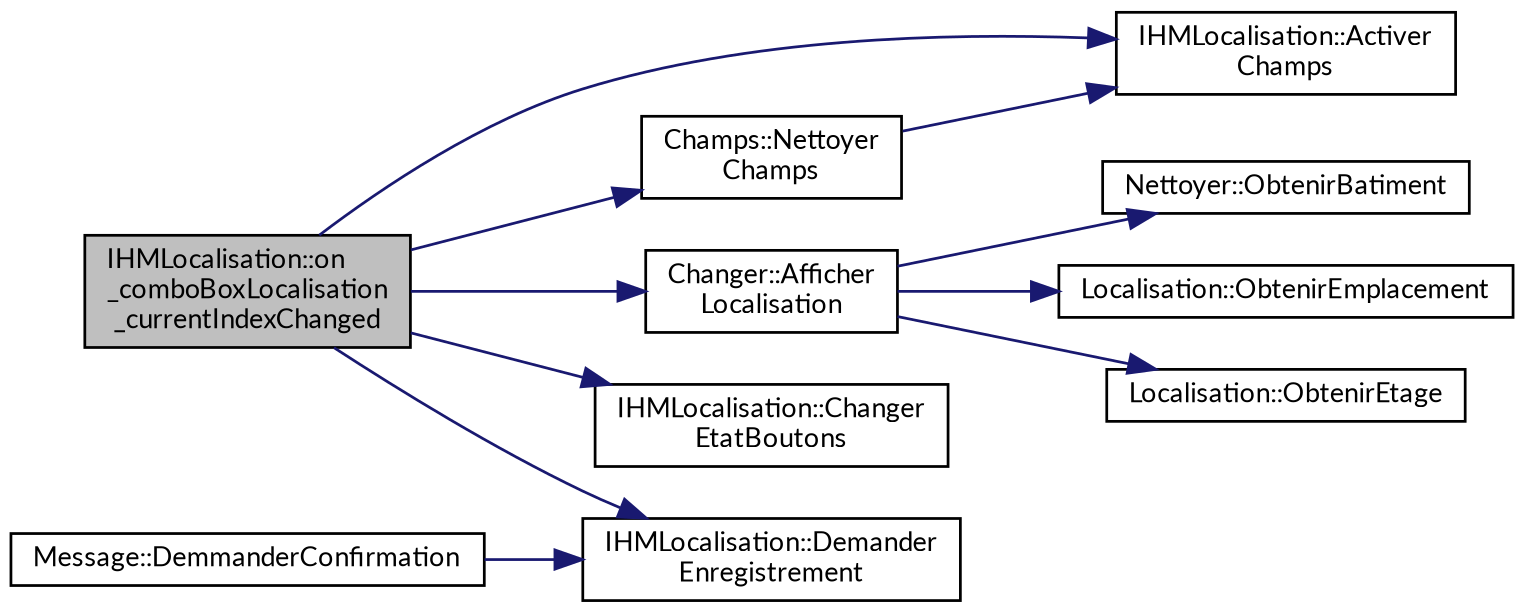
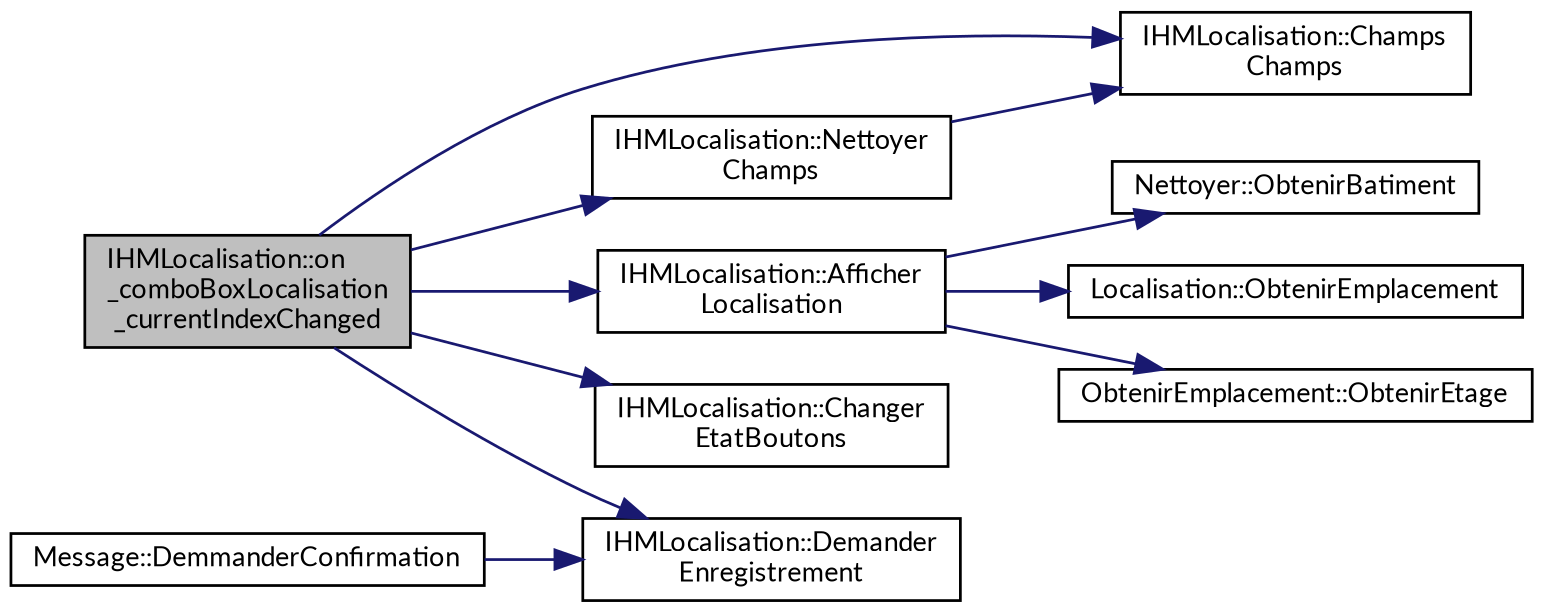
(1286, 53) -> (1296, 53)
(772, 157) -> (772, 157)
(772, 291) -> (772, 291)
(1286, 395) -> (1296, 395)
